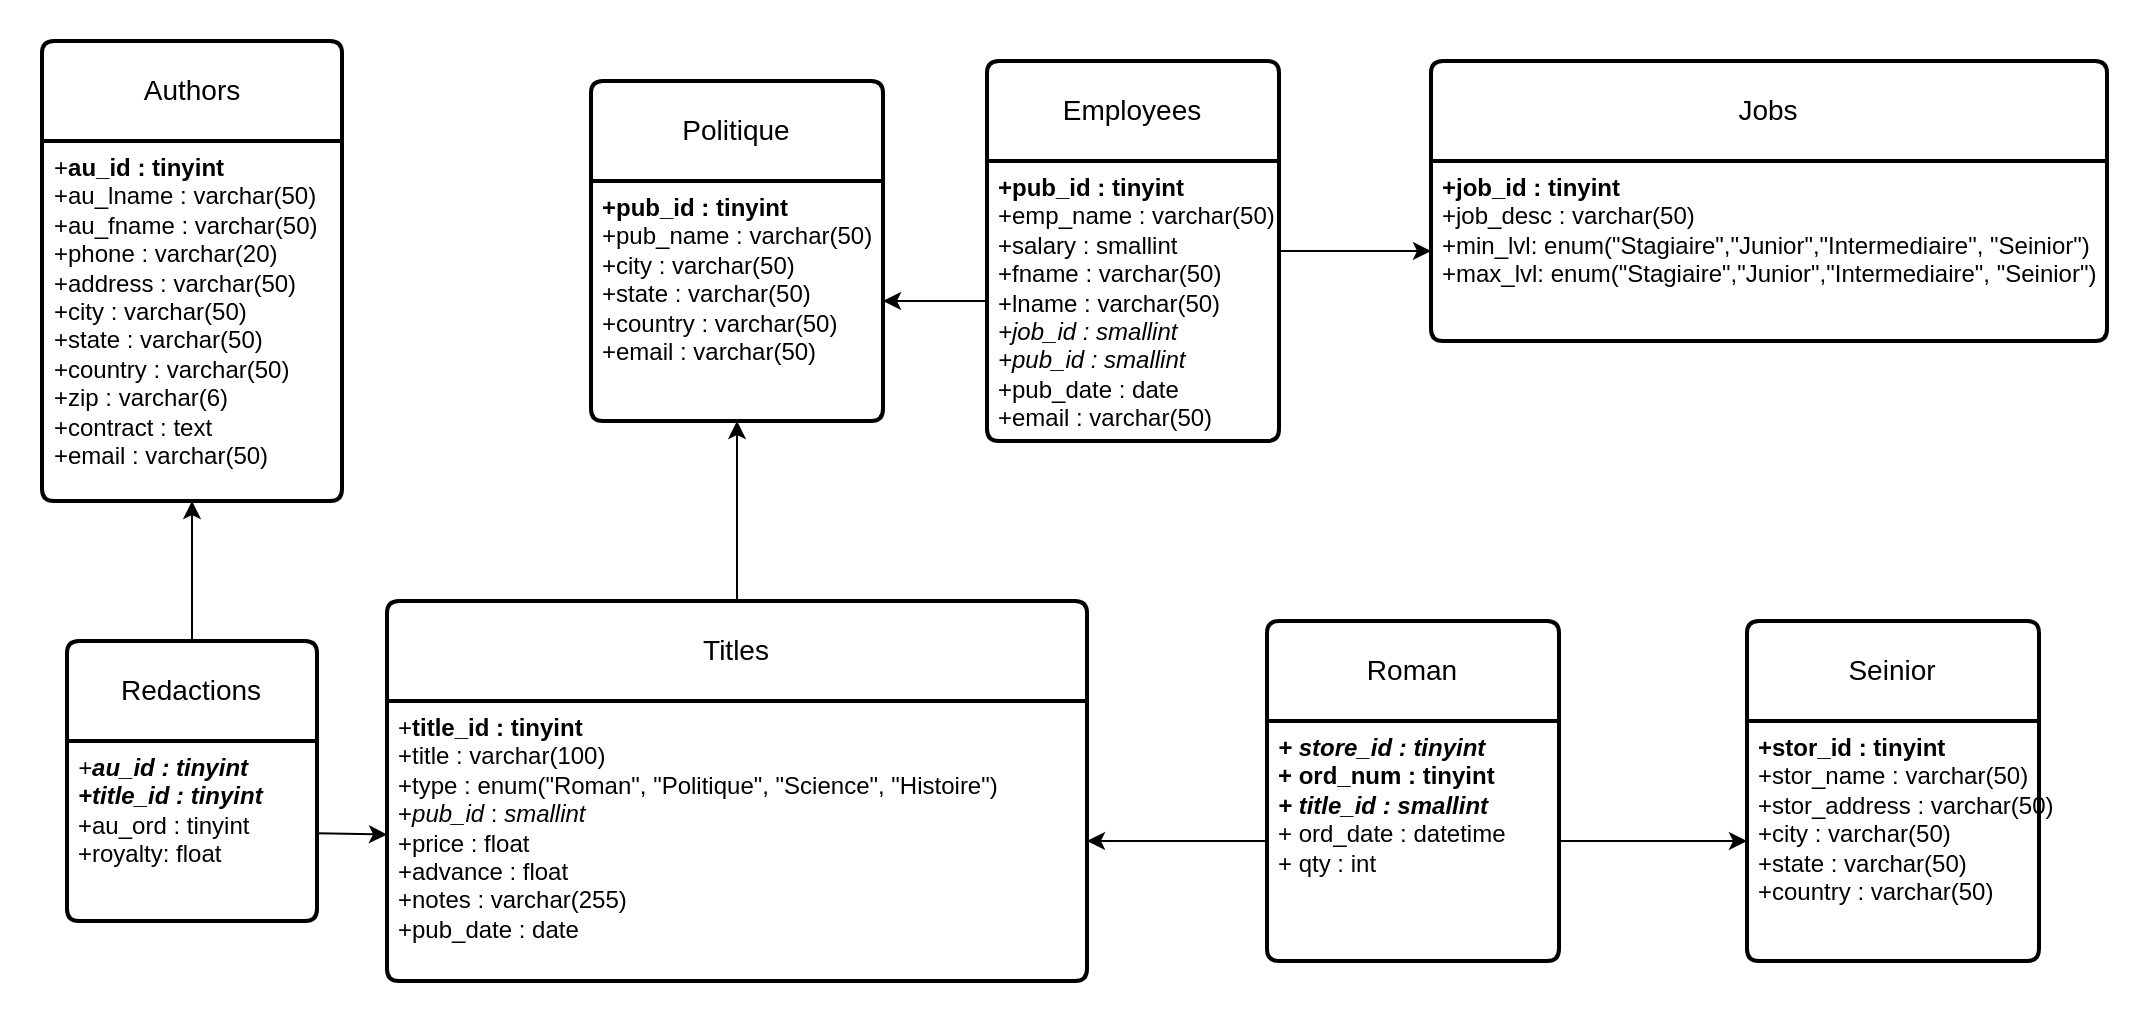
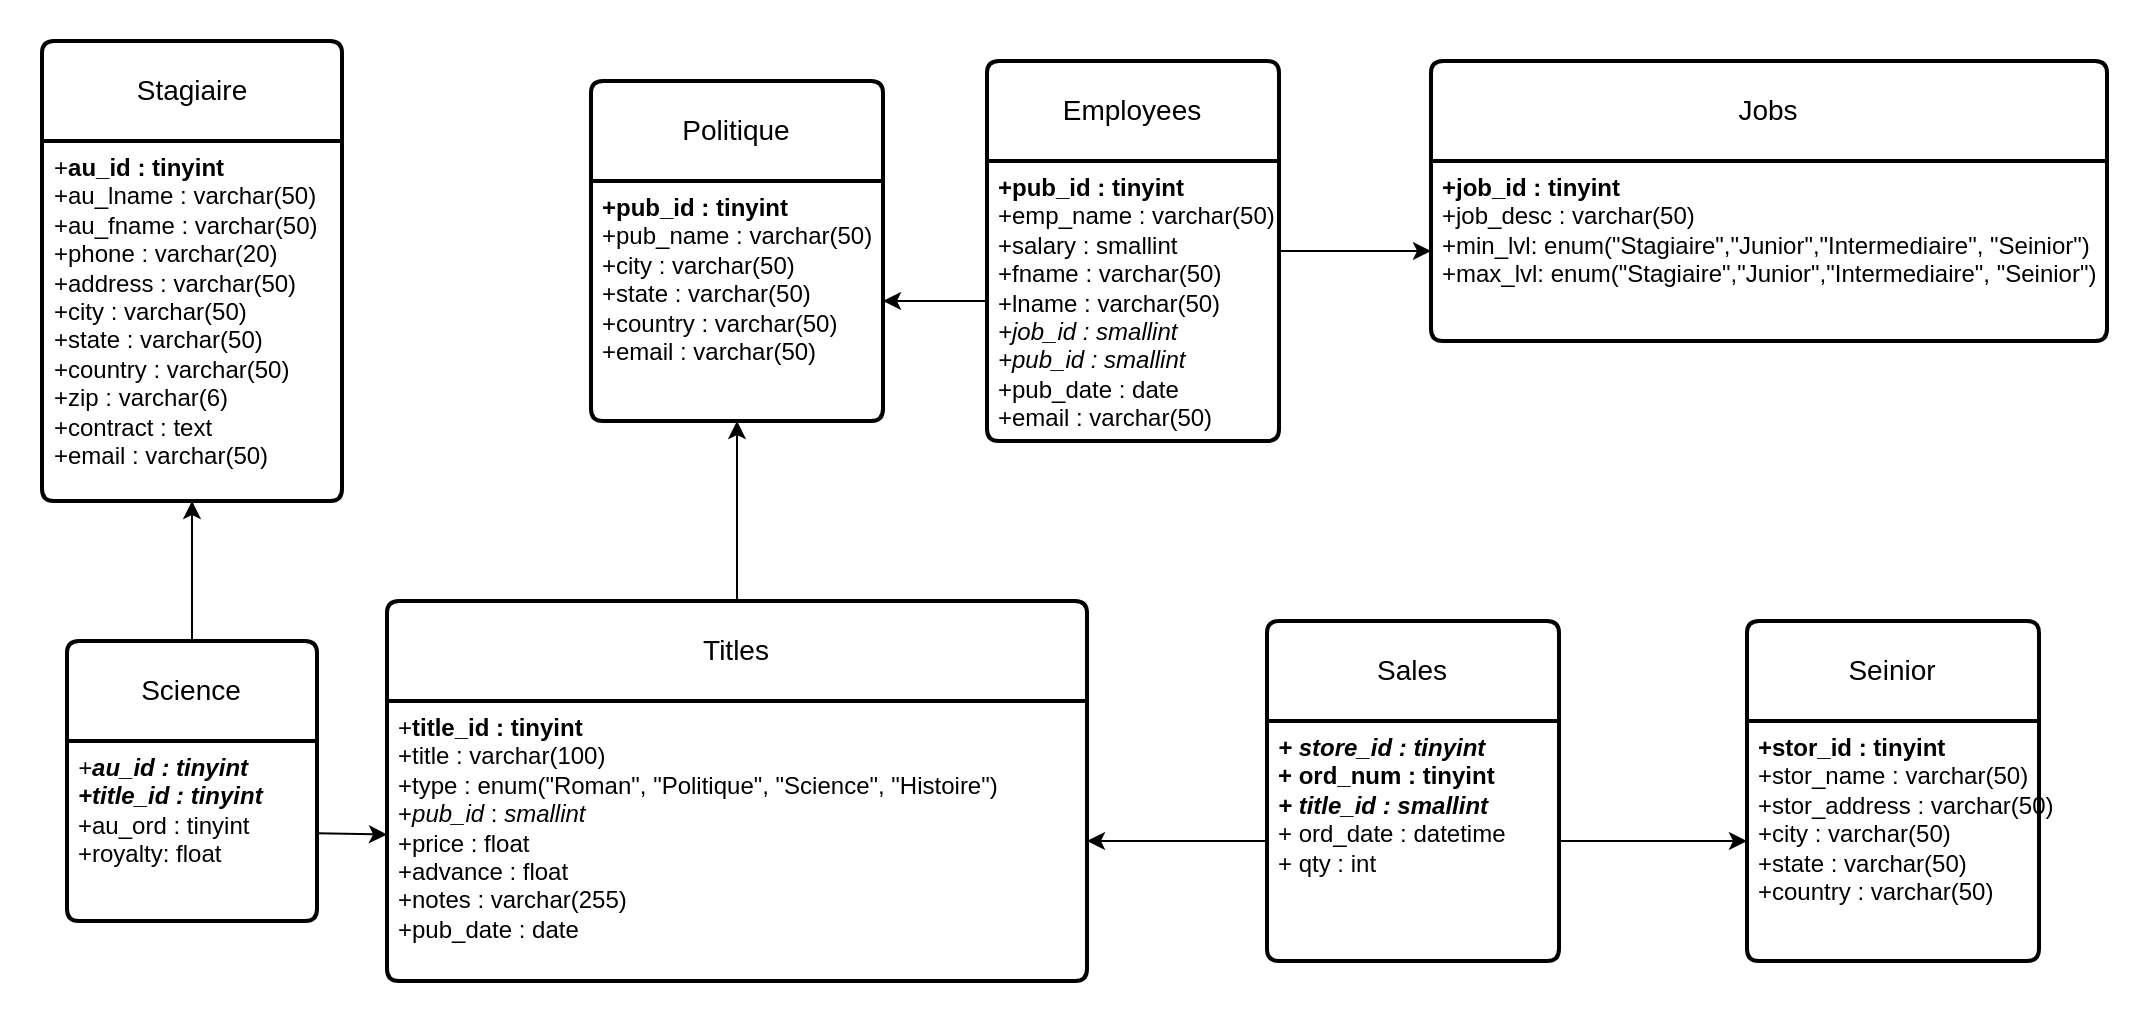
(193, 91) -> (193, 91)
(1413, 671) -> (1413, 671)
(192, 691) -> (192, 691)
